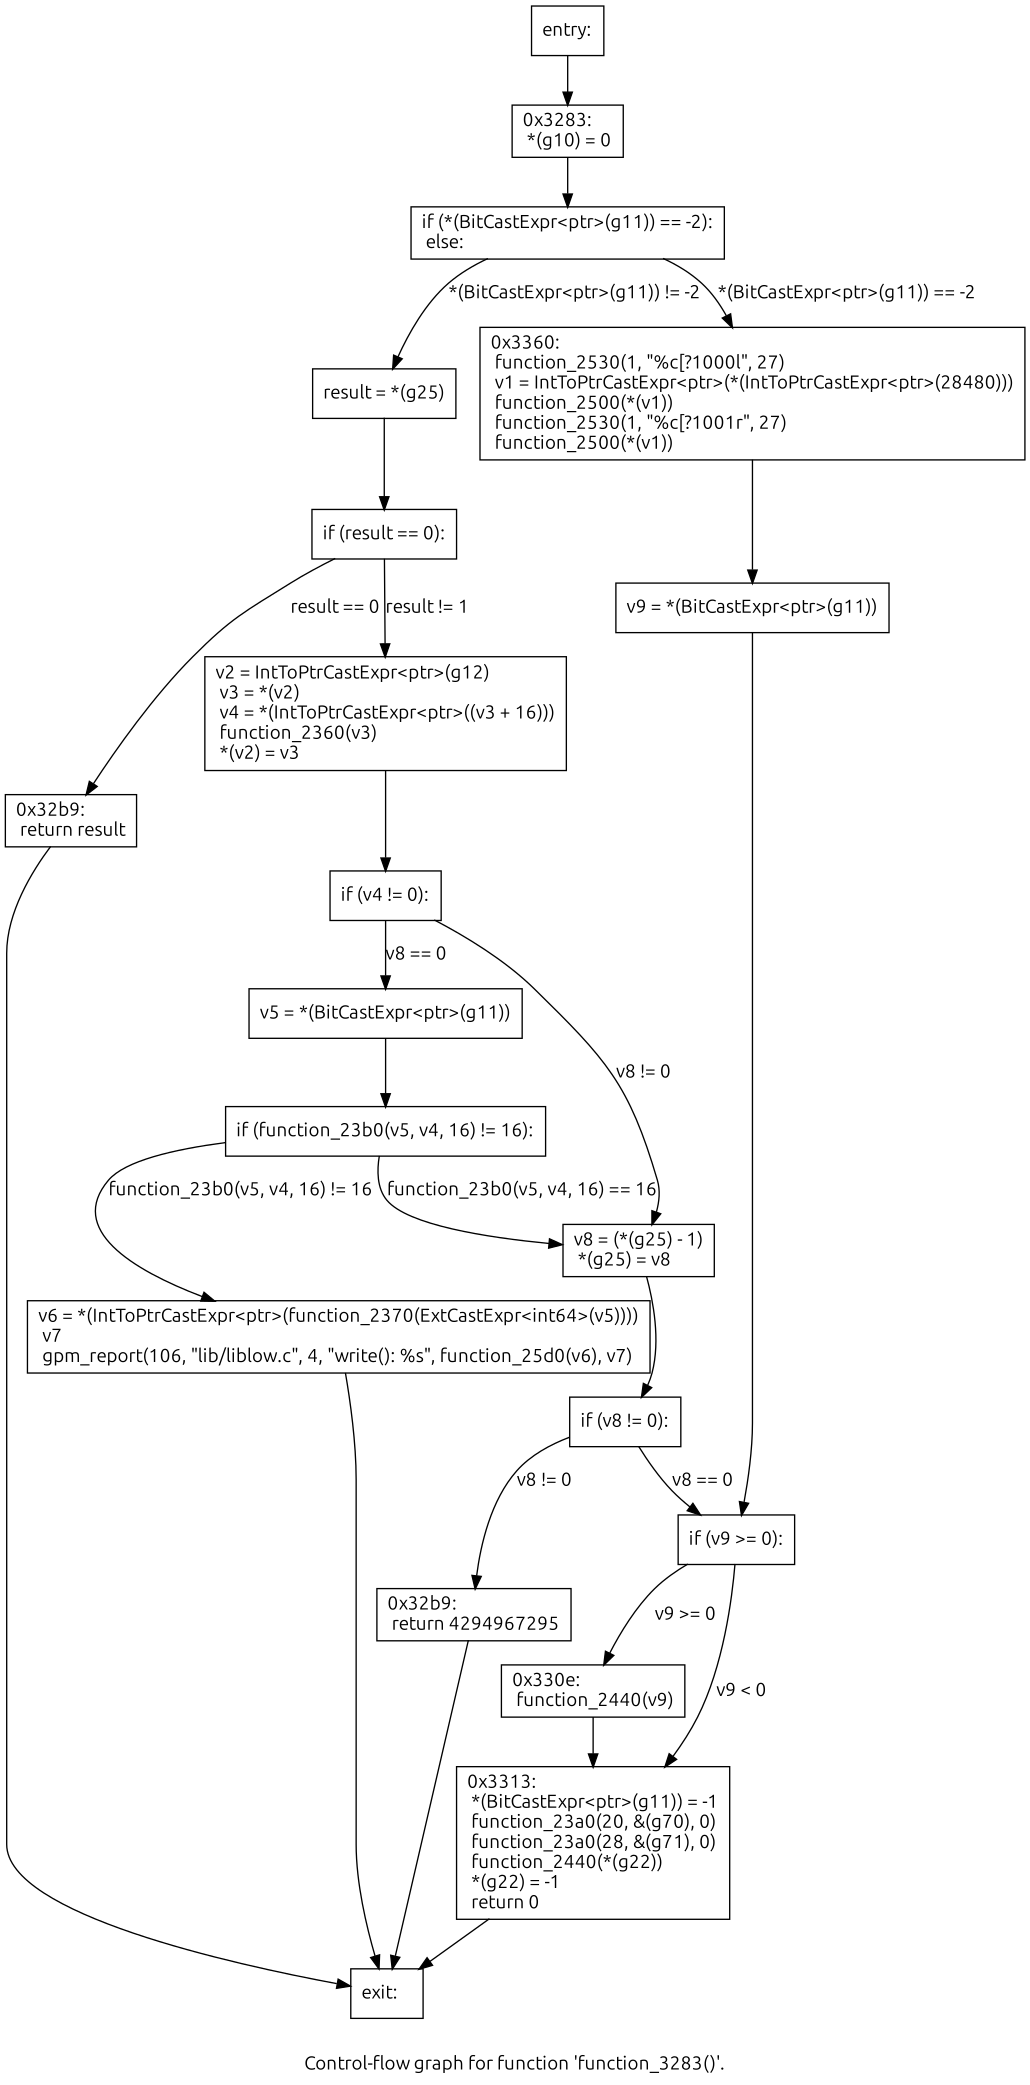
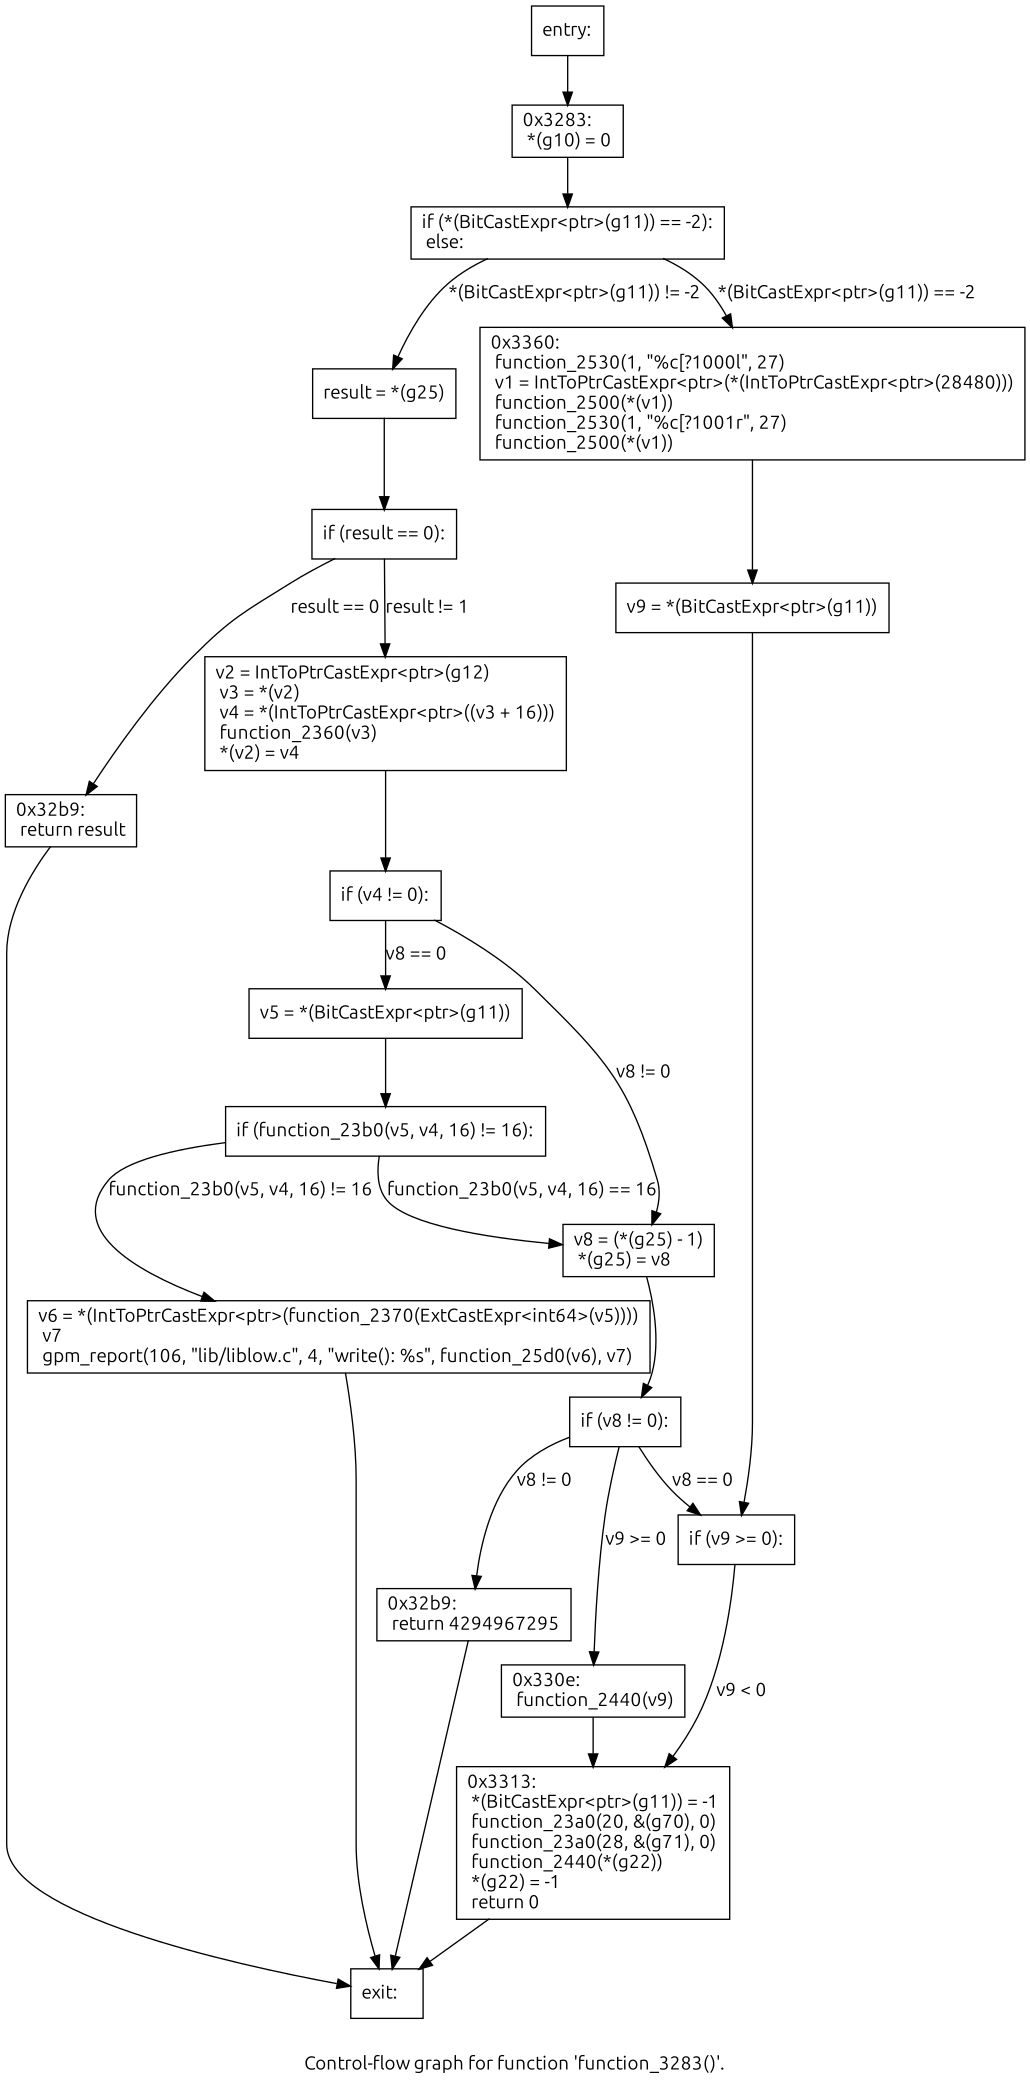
(258, 753) -> (258, 753)
(642, 1603) -> (601, 1548)
